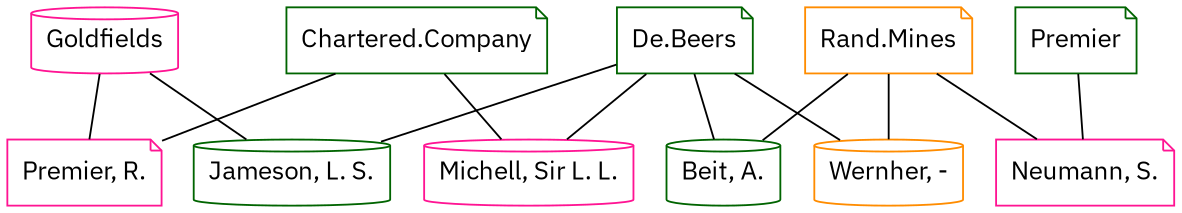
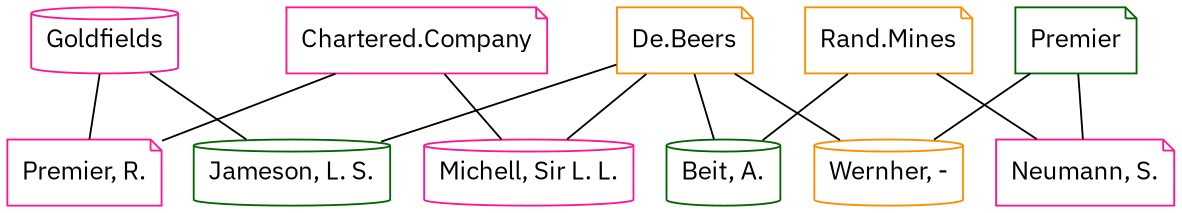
(417, 40) -> (417, 40)
(685, 40) -> (685, 40)
(889, 107) -> (972, 113)
